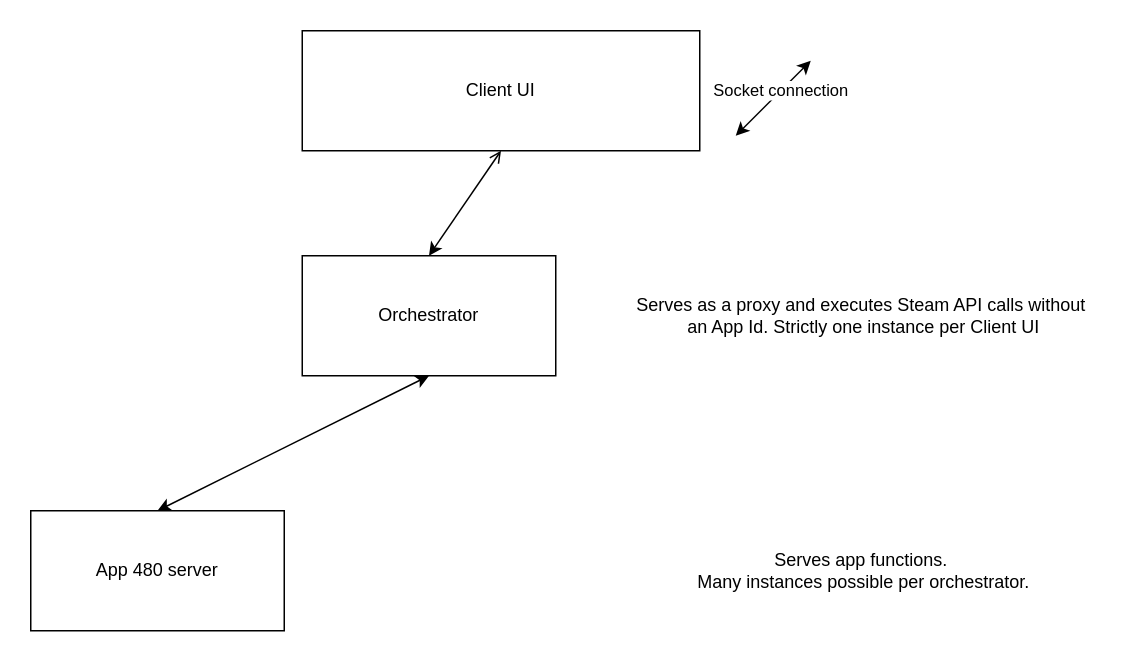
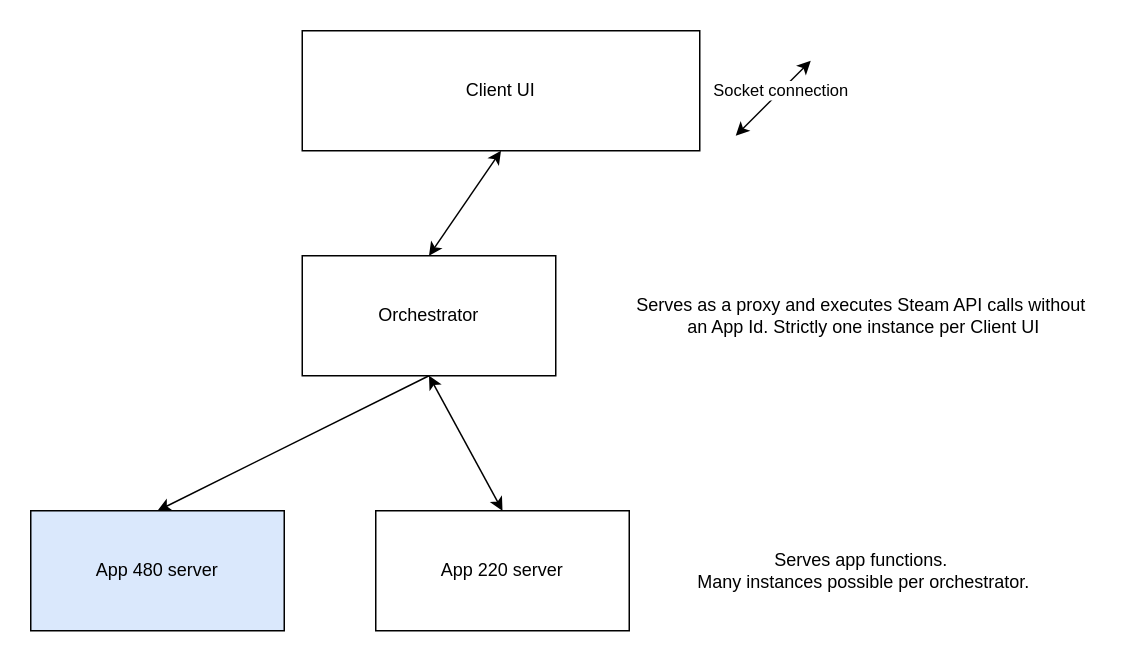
(496, 158) -> (494, 160)
(419, 381) -> (424, 378)
none -> (466, 443)
(158, 571) -> (158, 571)
none -> (503, 571)
